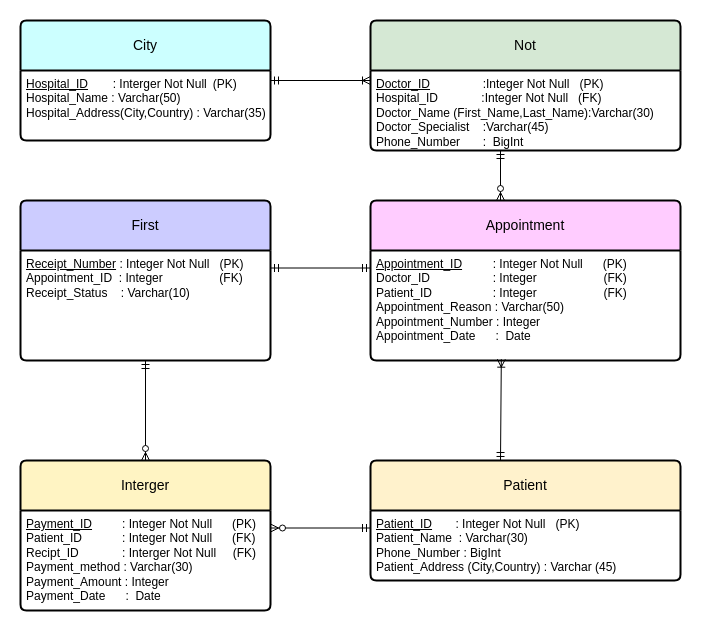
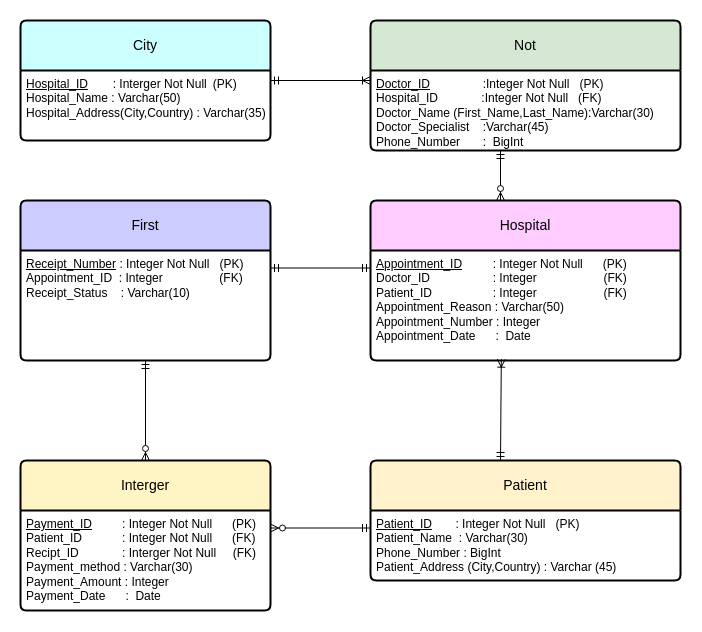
(526, 226) -> (526, 226)
